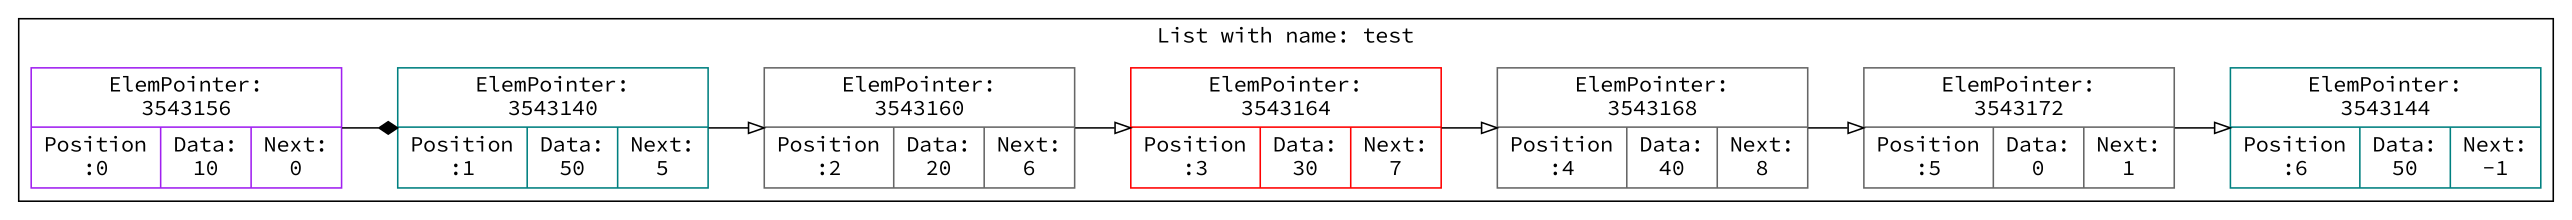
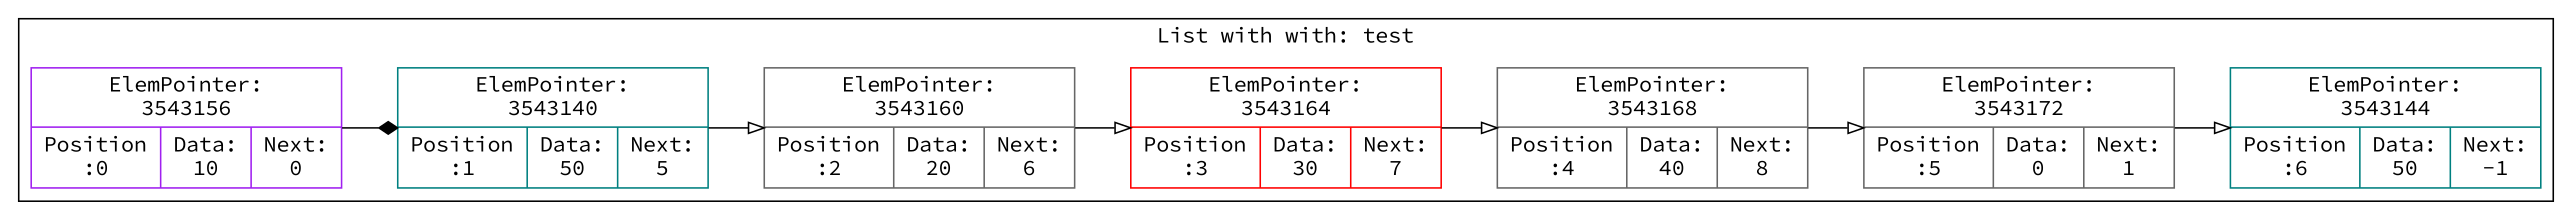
(1286, 37) -> (1286, 37)
